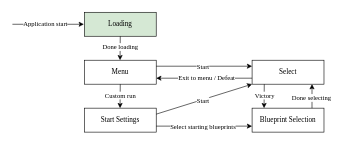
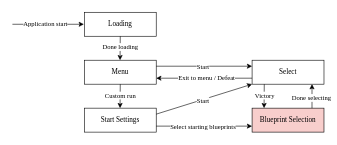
(120, 24) -> (120, 24)
(288, 120) -> (288, 120)
